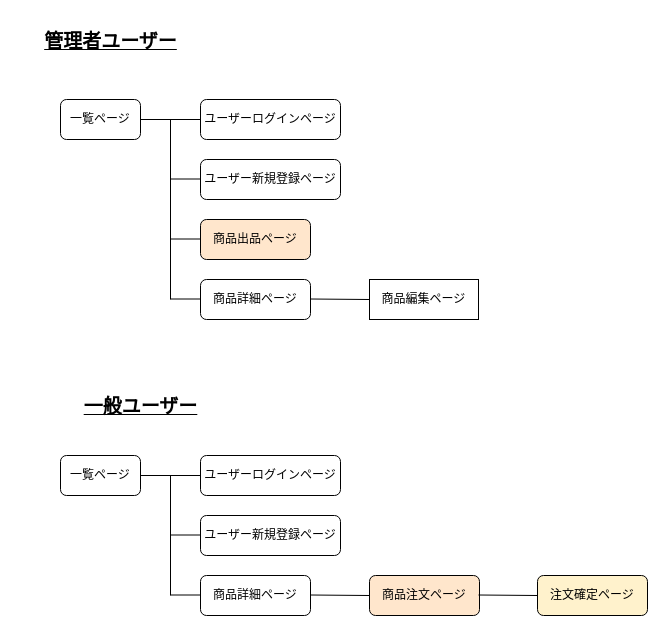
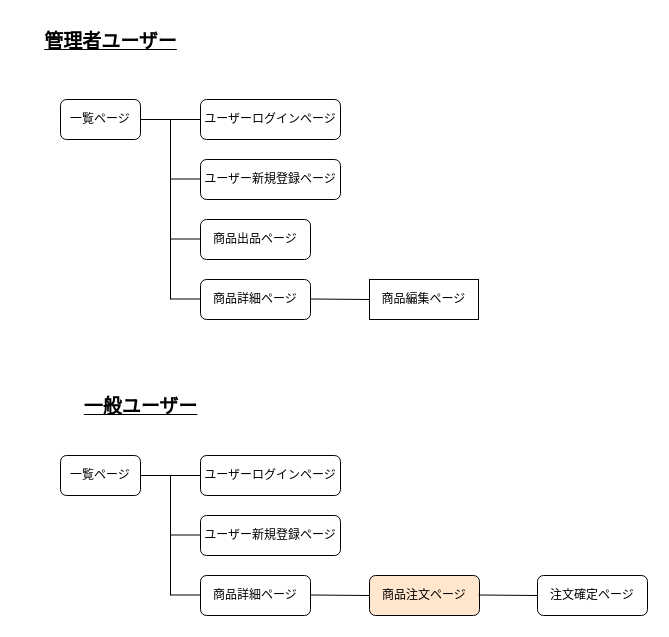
(256, 240) -> (256, 240)
(593, 596) -> (593, 596)
